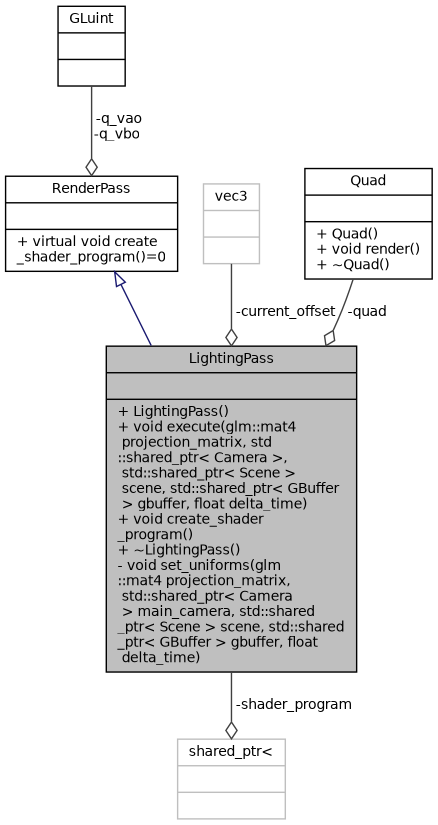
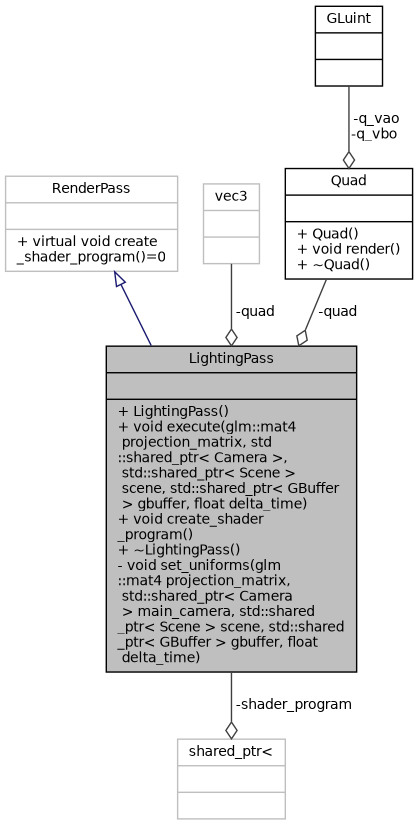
(92, 122) -> (349, 119)
(92, 224) -> (92, 224)
(284, 313) -> (253, 313)
